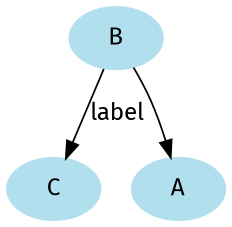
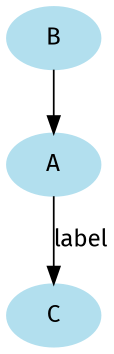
(88, 106) -> (54, 231)
